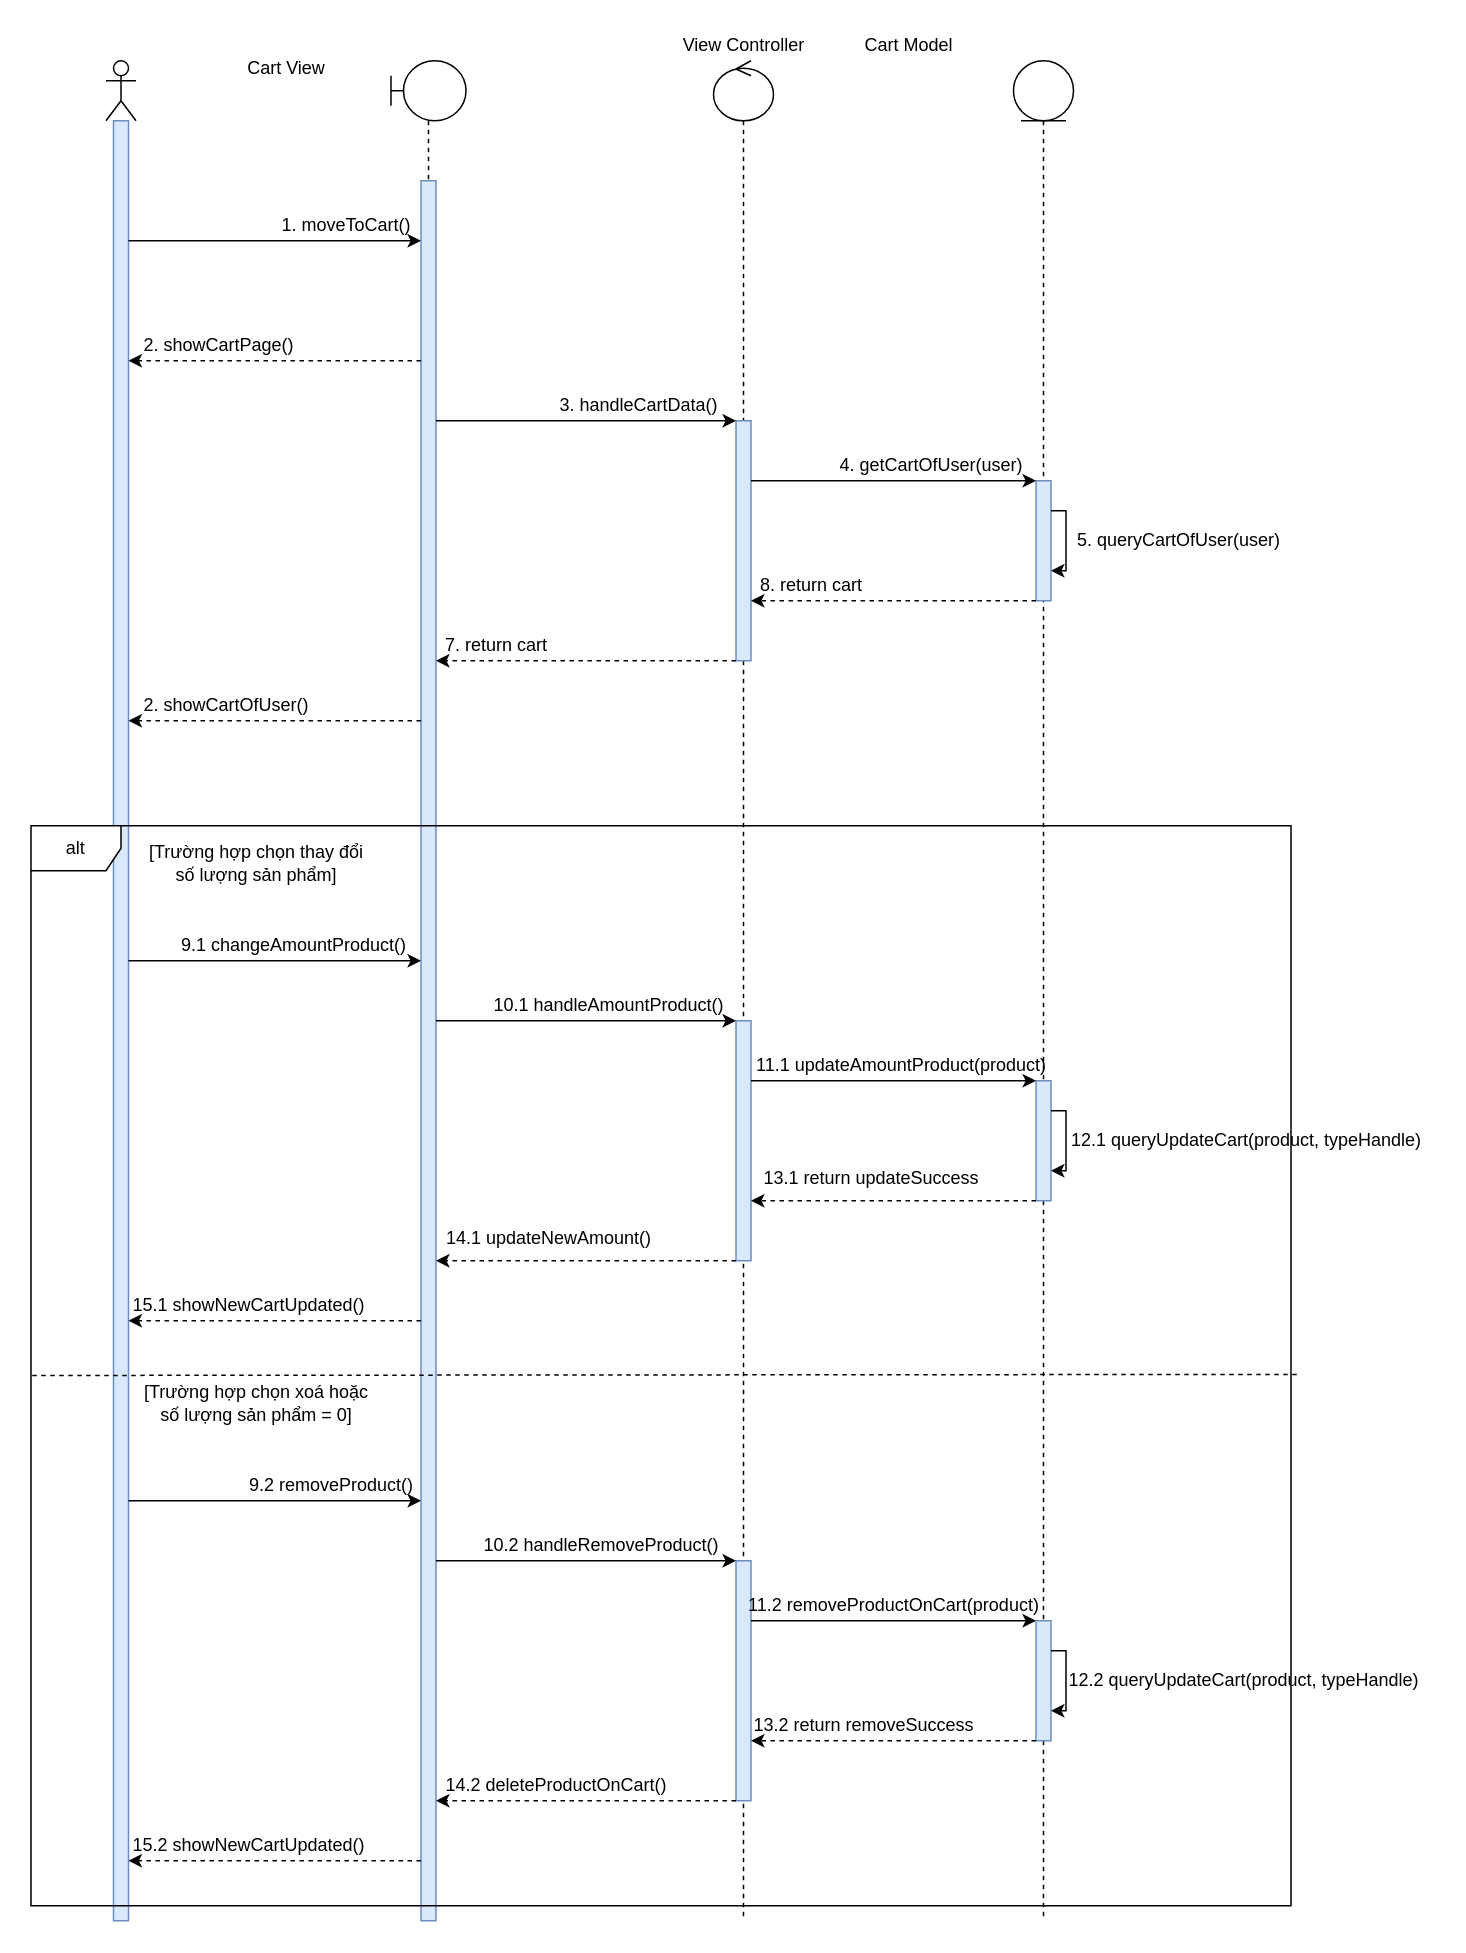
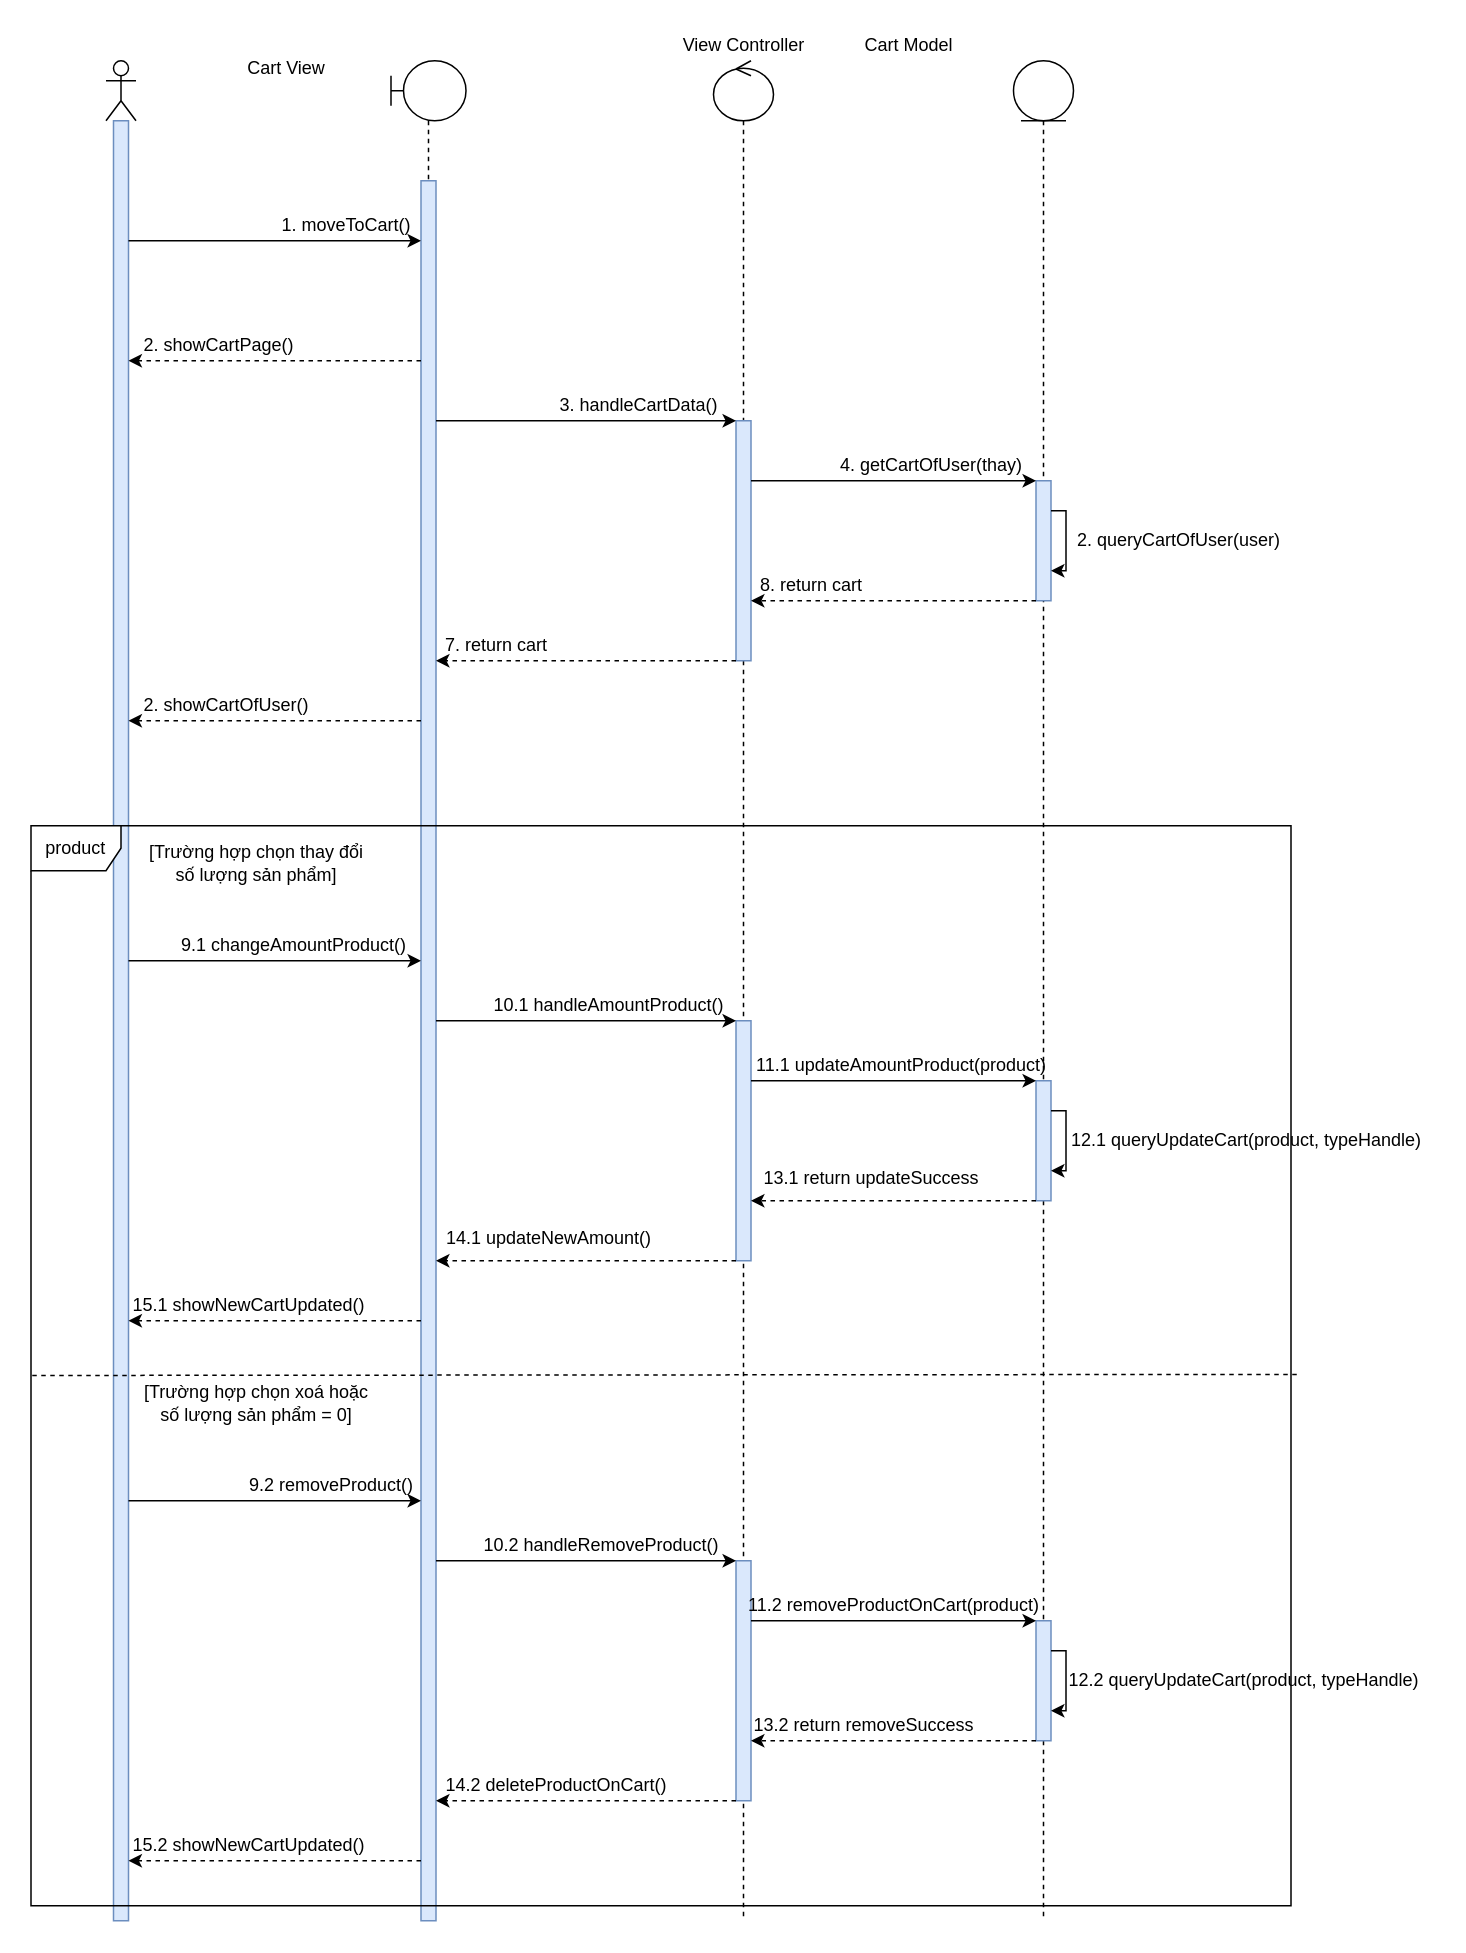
(932, 466) -> (932, 466)
(1179, 541) -> (1179, 541)
(76, 848) -> (76, 848)
